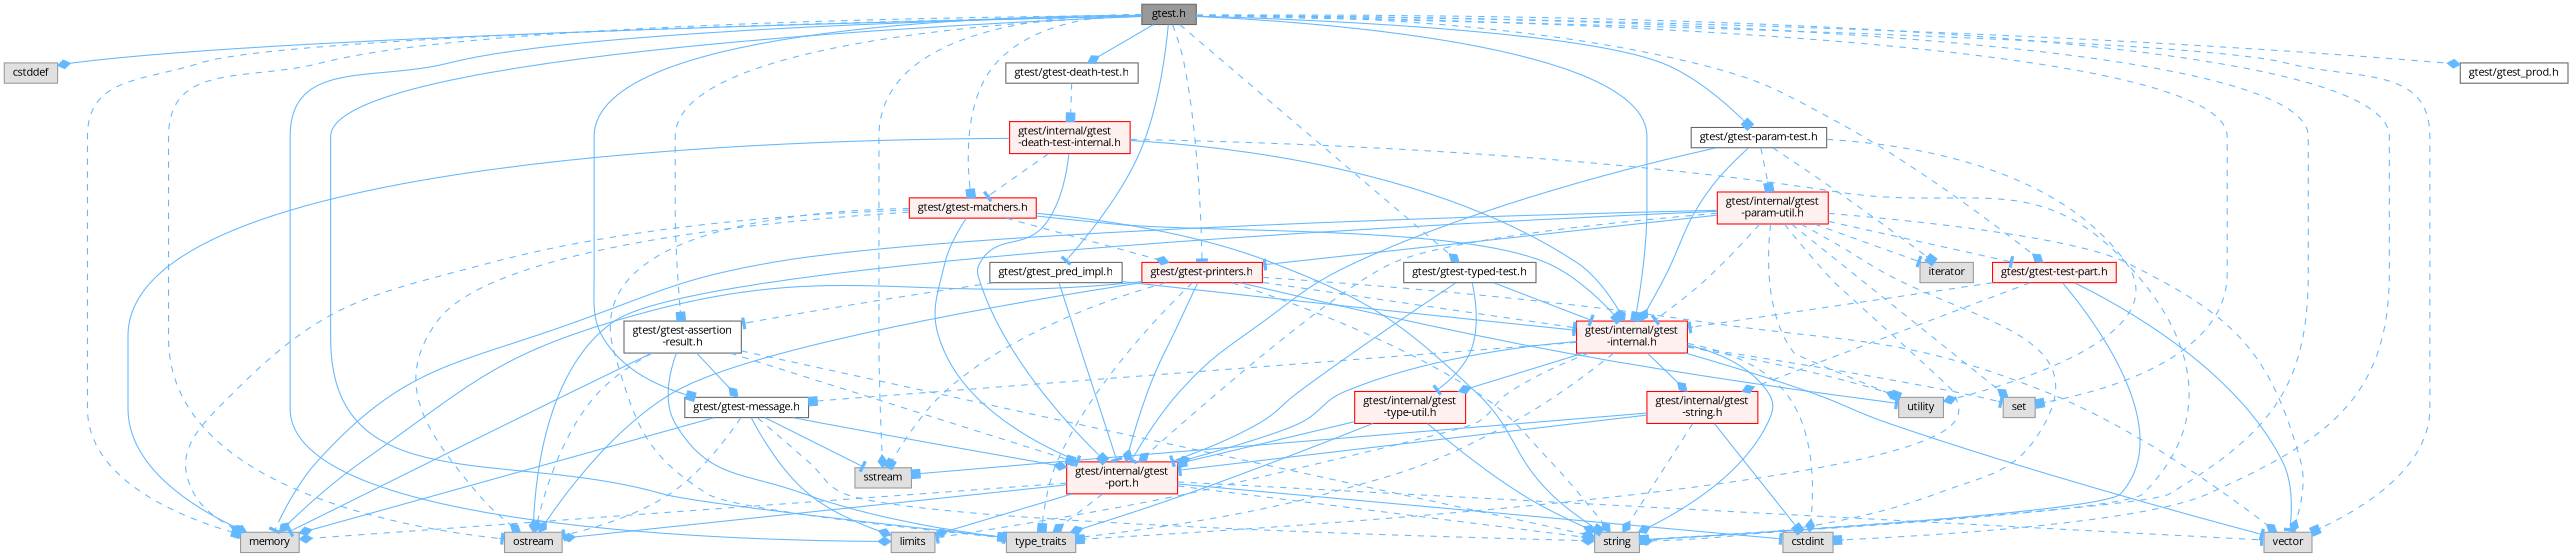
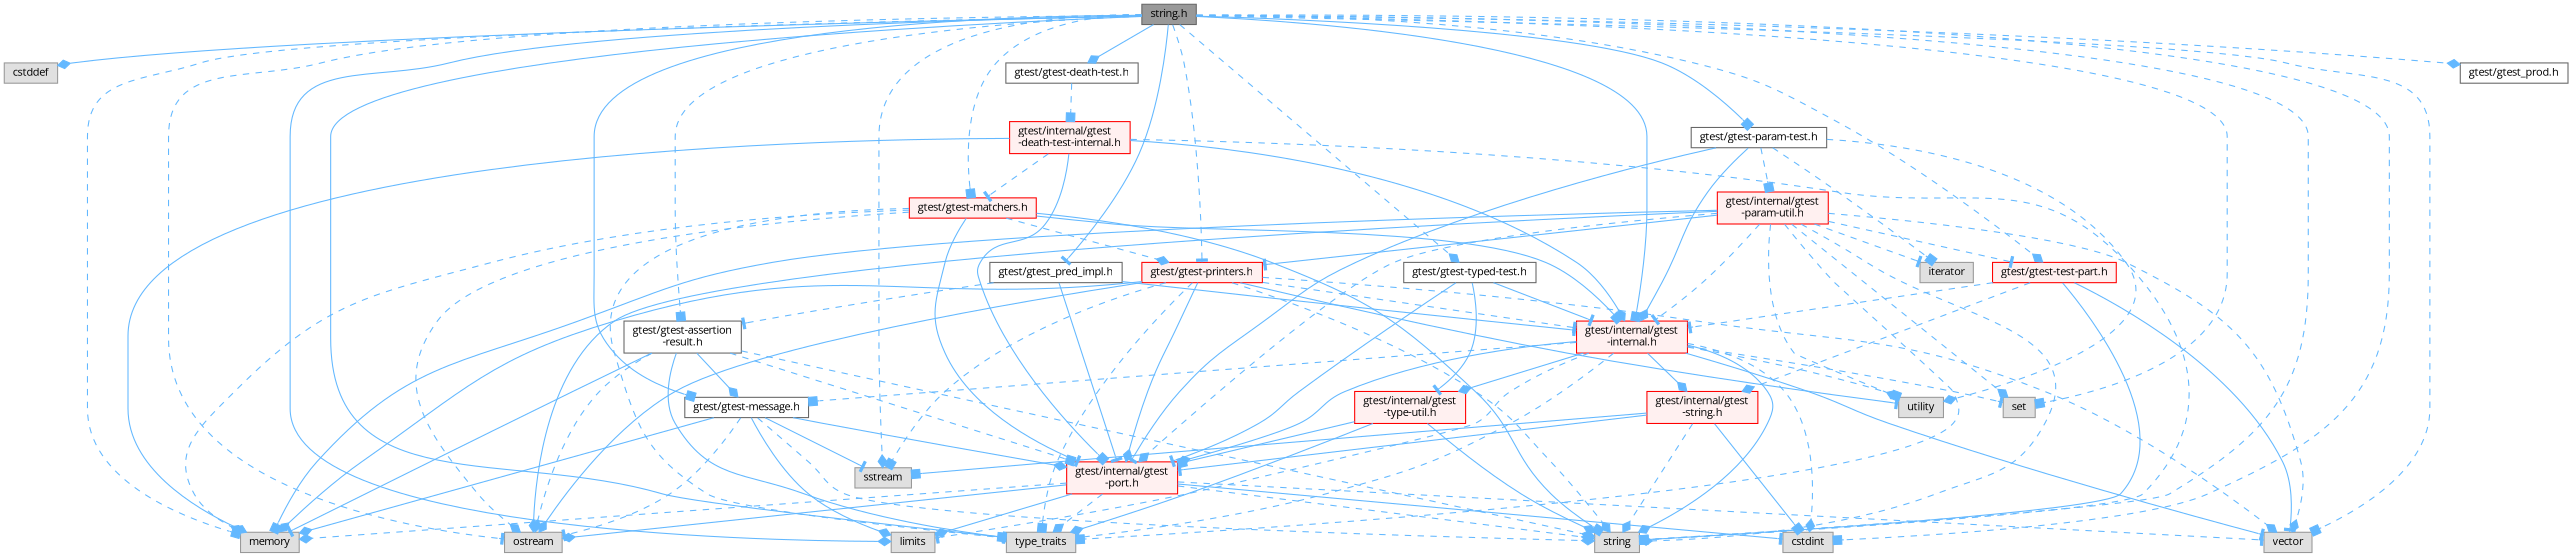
(1169, 14) -> (1169, 14)
(994, 240) -> (994, 240)
